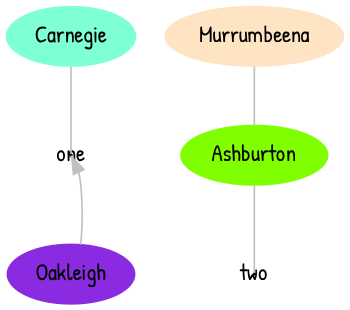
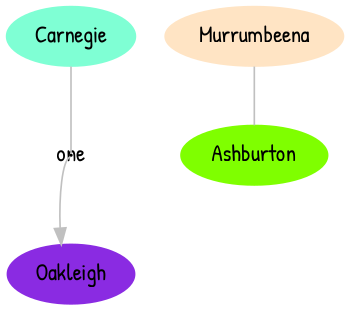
(82, 208) -> (61, 191)
(254, 274) -> none
